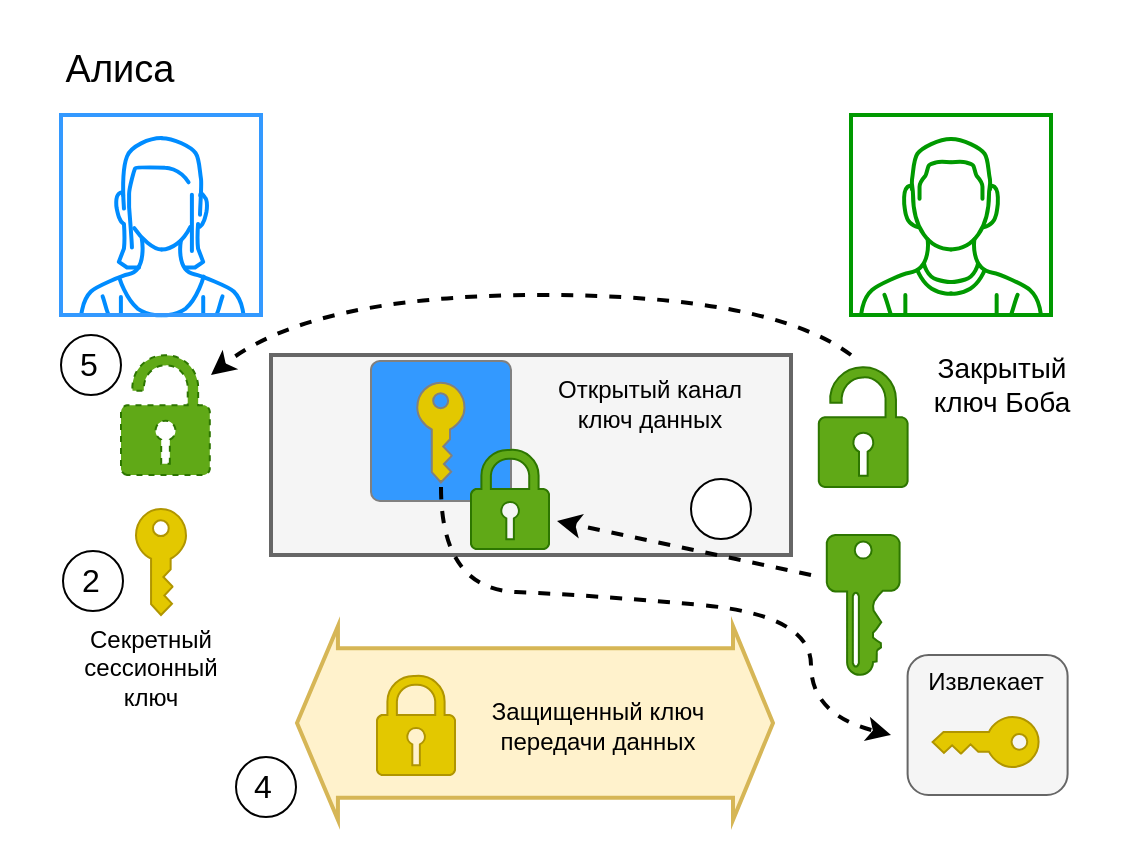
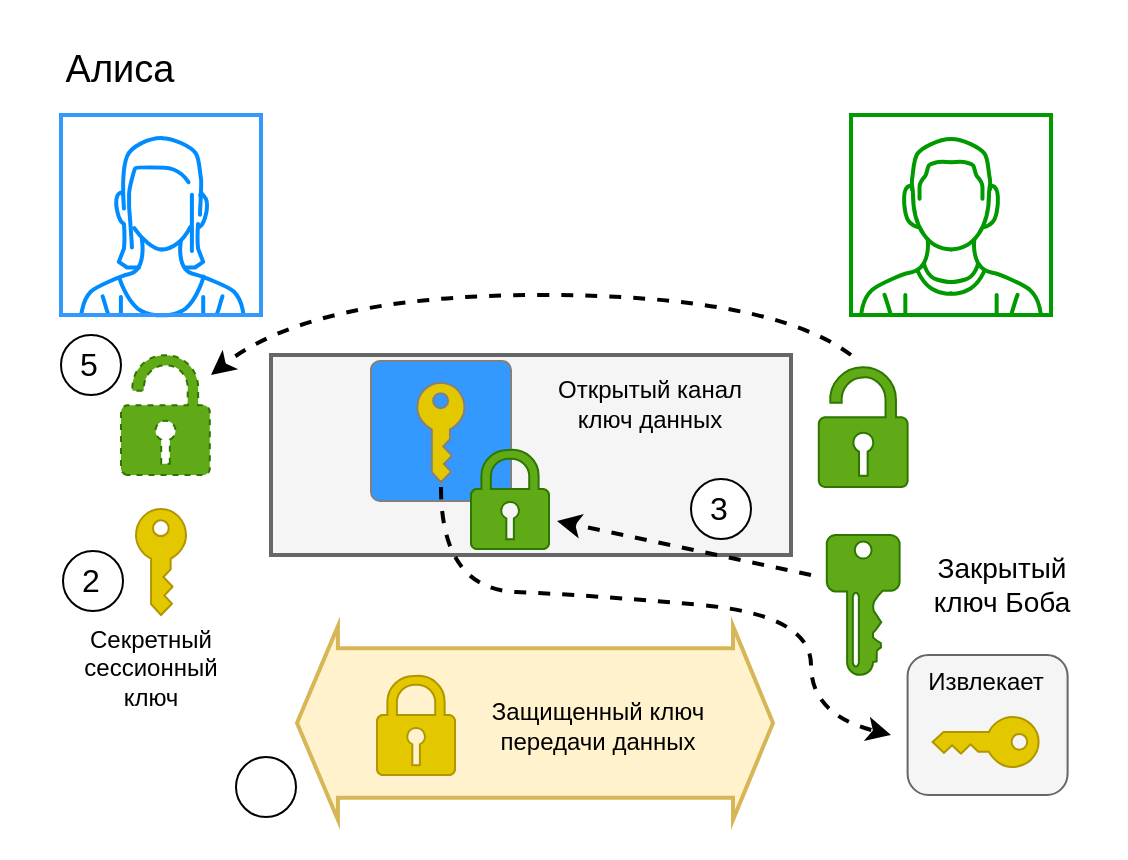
(1003, 385) -> (1003, 585)
none -> (719, 509)
(264, 787) -> none
